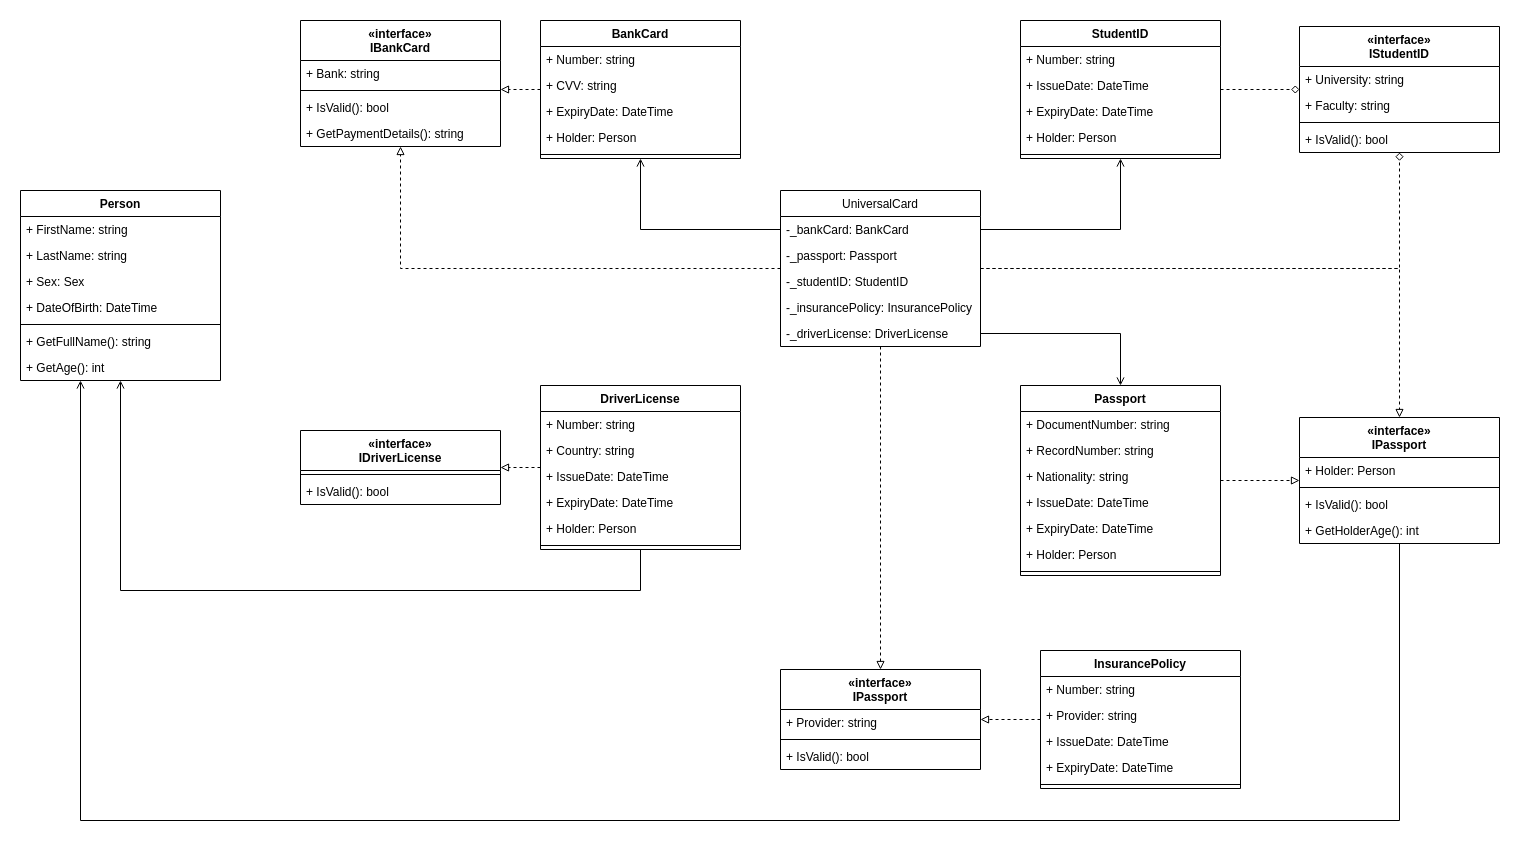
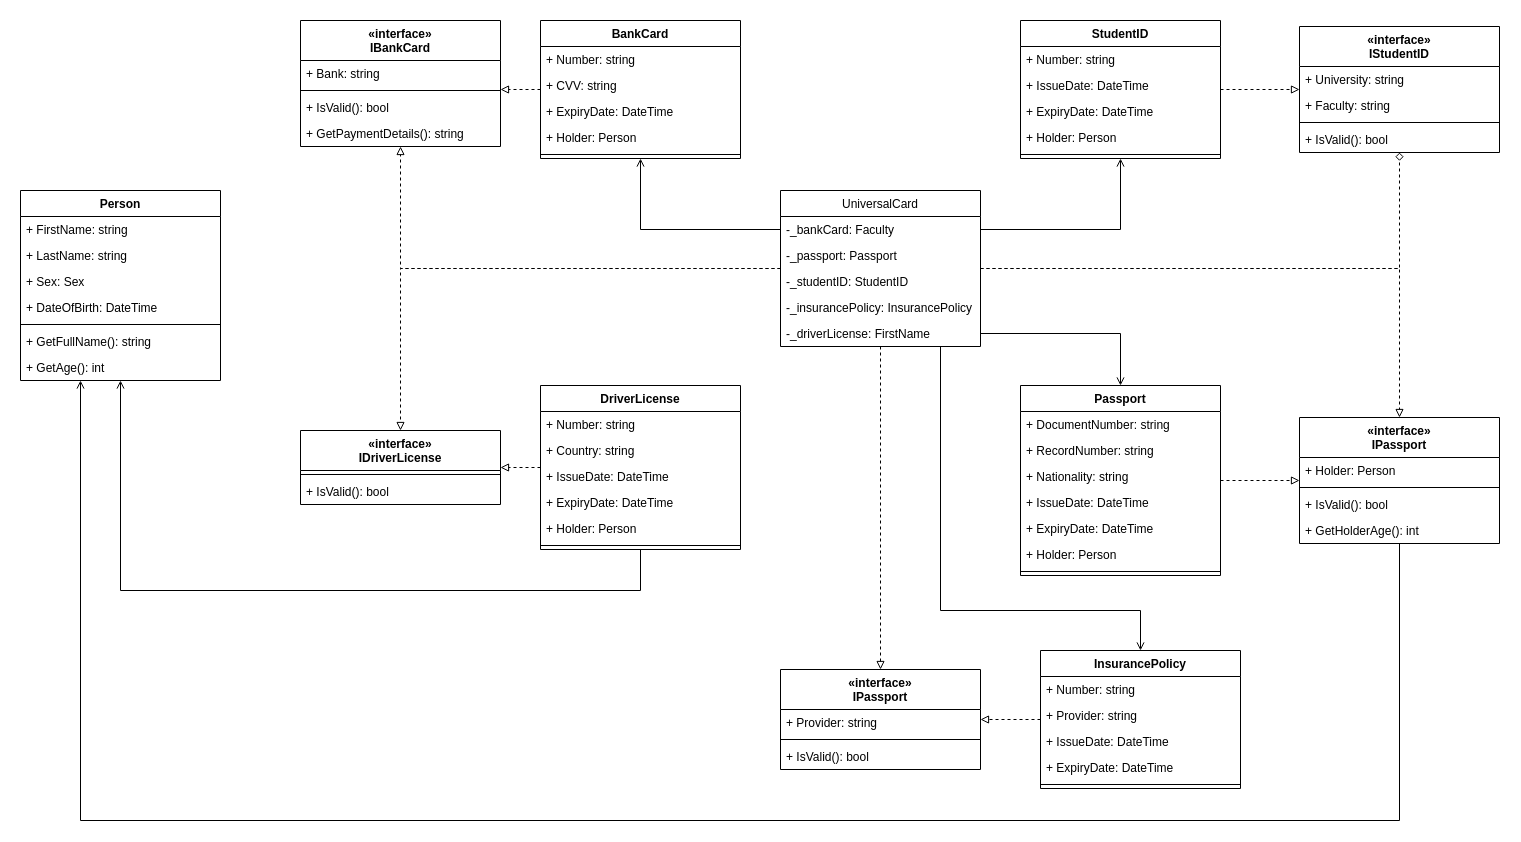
(1290, 90) -> (1290, 90)
(852, 230) -> (847, 230)
(879, 334) -> (867, 334)
none -> (401, 346)
none -> (941, 597)
